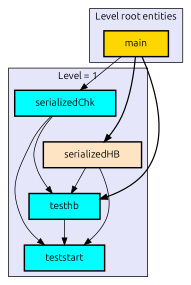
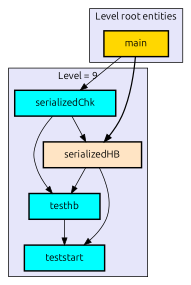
(78, 76) -> (78, 76)
(158, 138) -> none
(17, 177) -> (77, 126)
